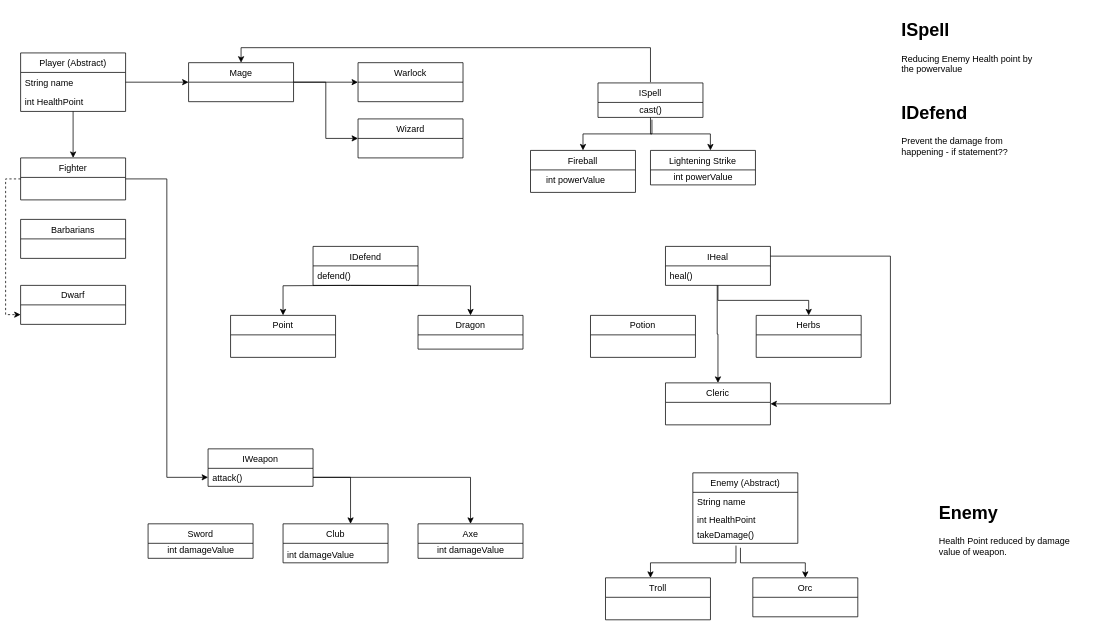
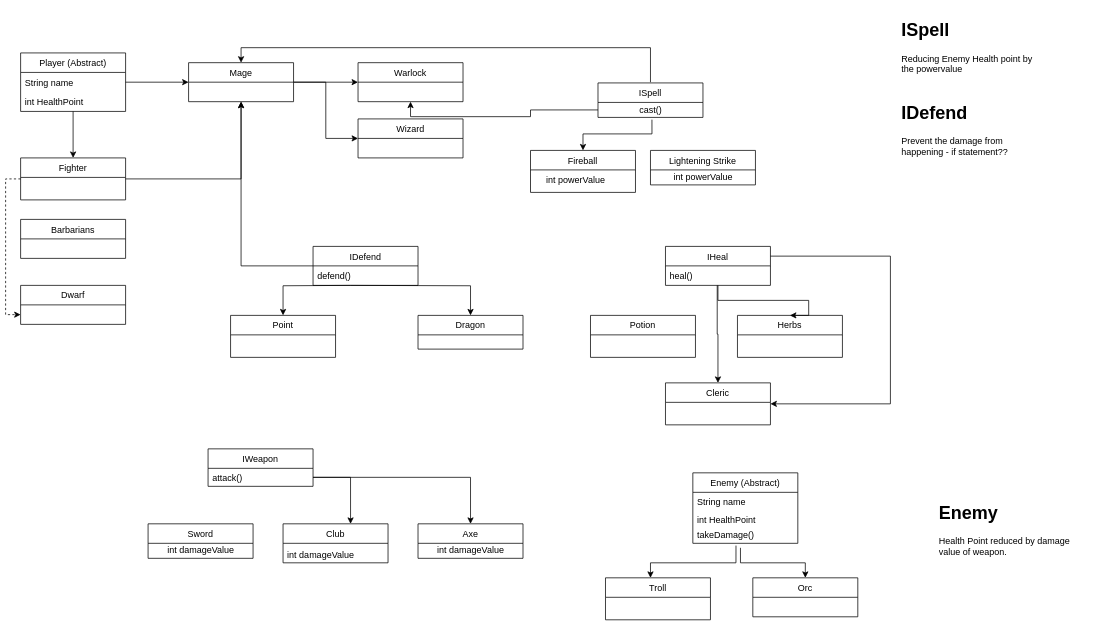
(711, 138) -> (501, 117)
none -> (241, 259)
(809, 336) -> (790, 336)
(183, 477) -> (201, 179)
